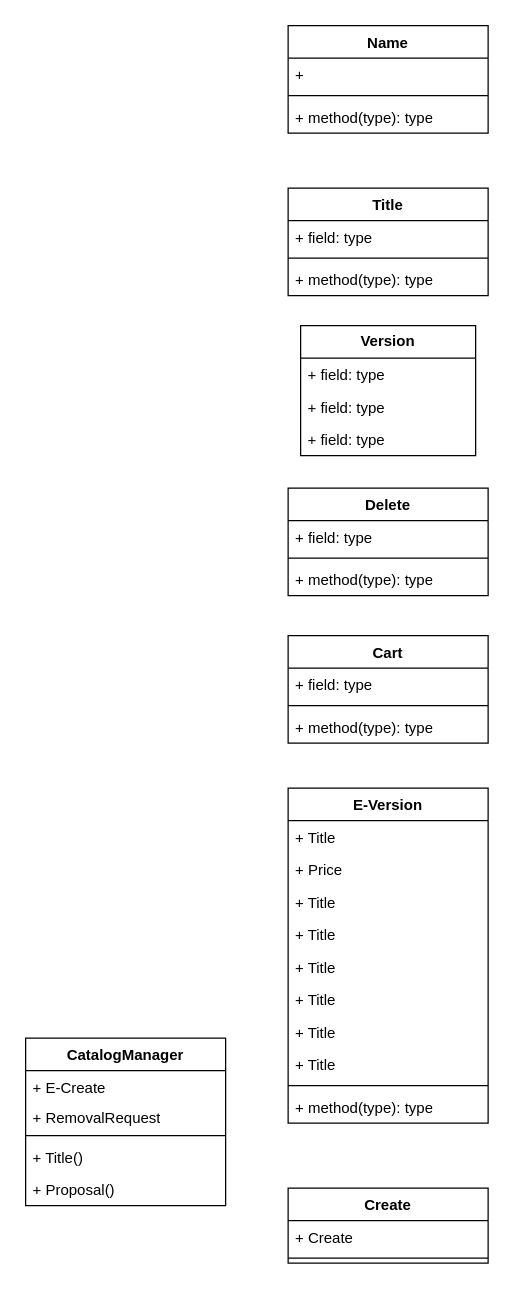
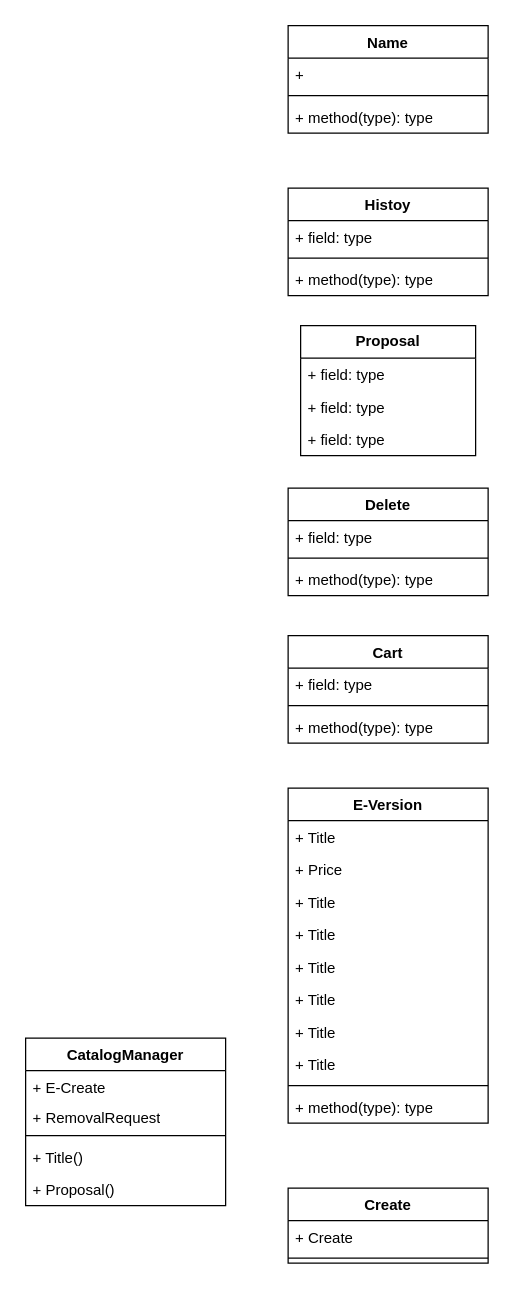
(388, 206) -> (388, 206)
(388, 342) -> (388, 342)
